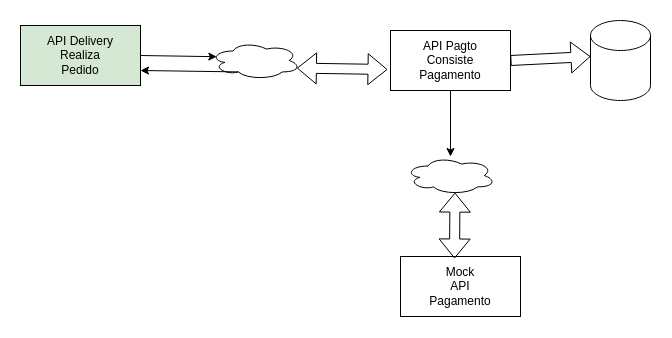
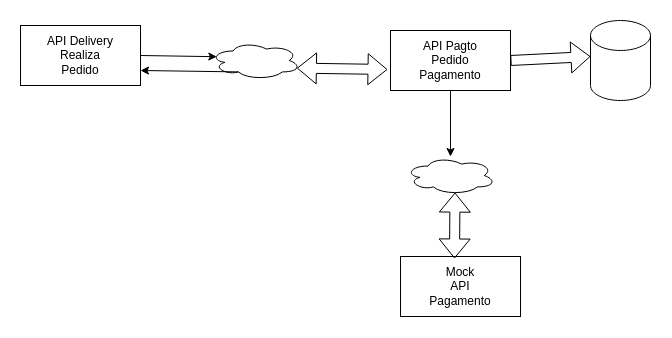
(81, 56) -> (81, 56)
(451, 61) -> (451, 61)
